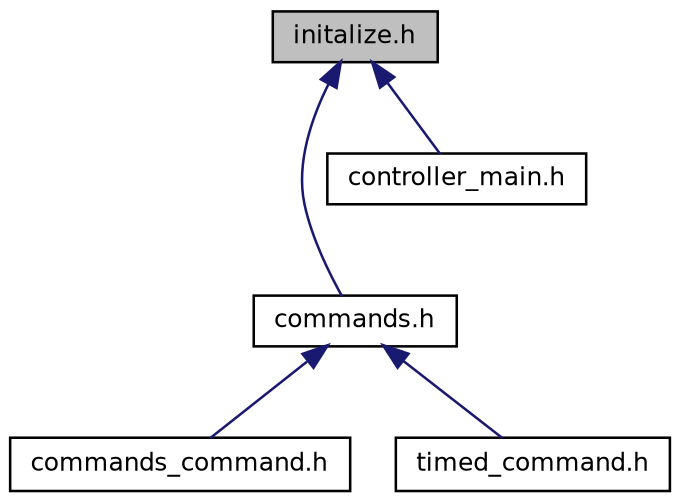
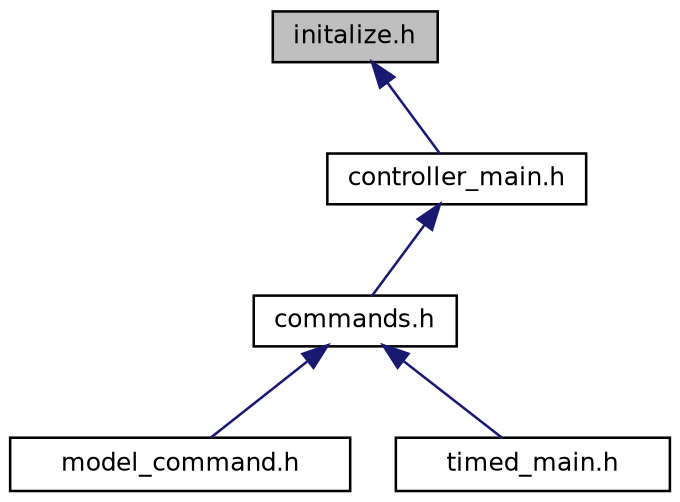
(303, 192) -> (398, 261)
(180, 464) -> (180, 464)
(533, 464) -> (533, 464)
